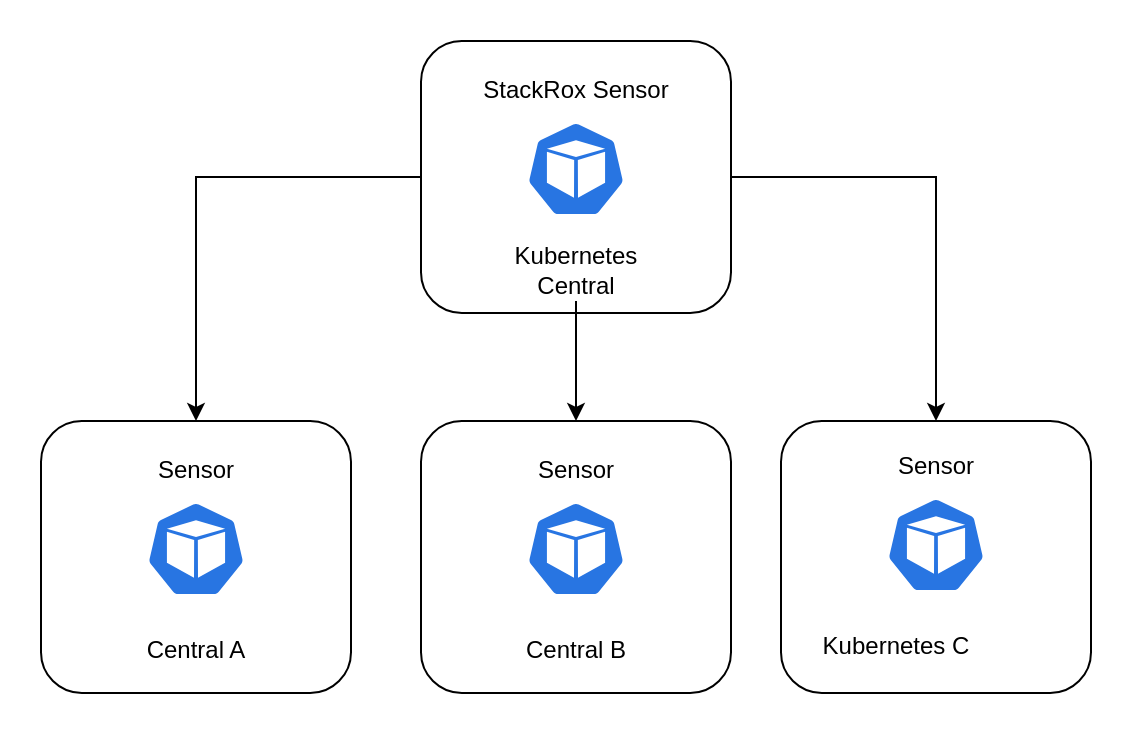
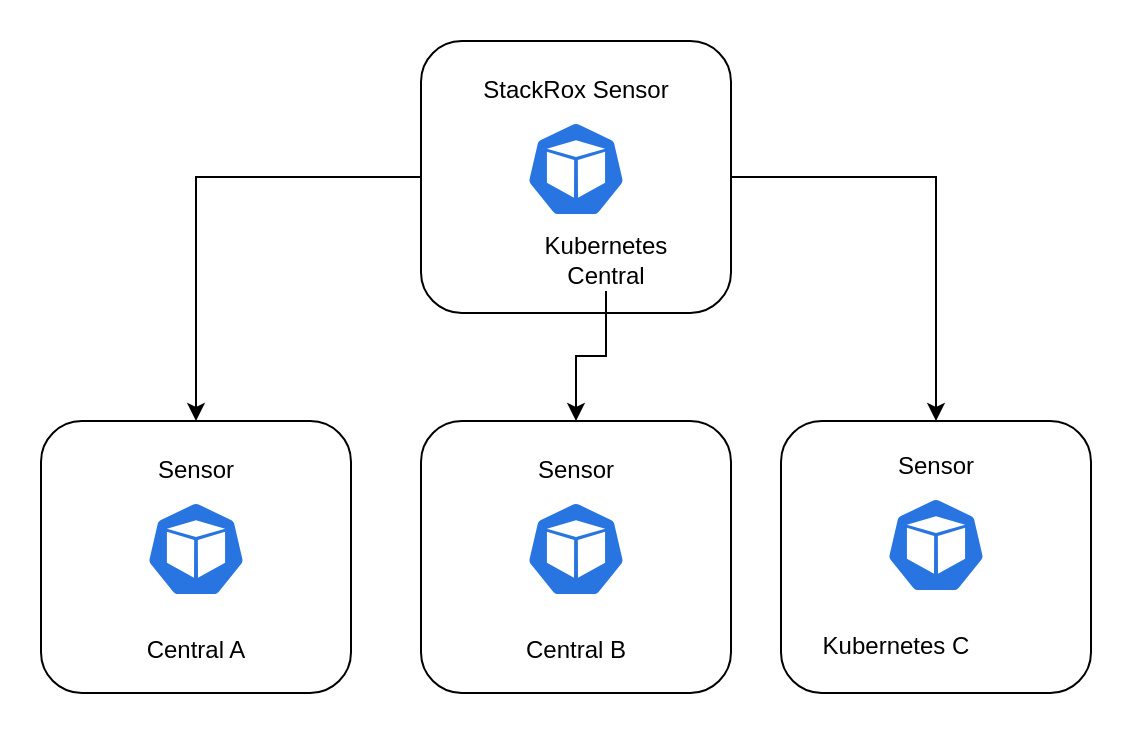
(576, 271) -> (606, 261)
